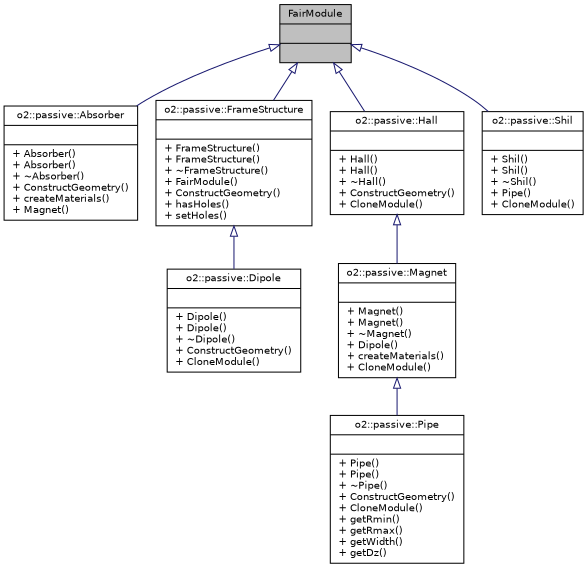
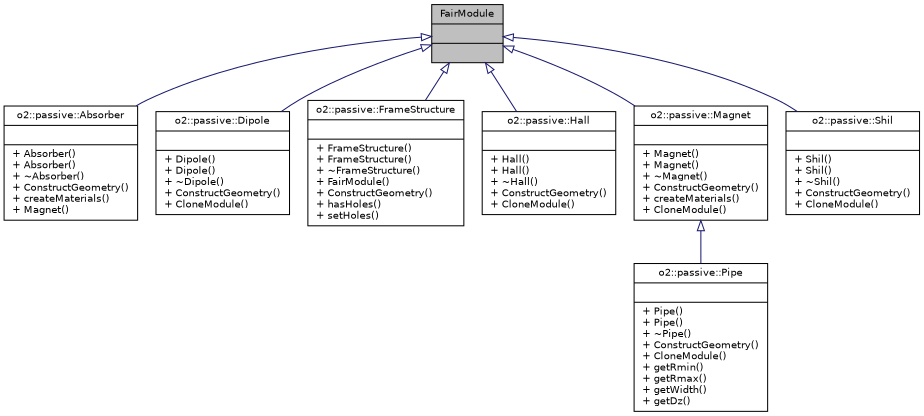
(511, 193) -> (853, 193)
(397, 244) -> (576, 74)
(234, 253) -> (349, 75)
(373, 345) -> (701, 188)
